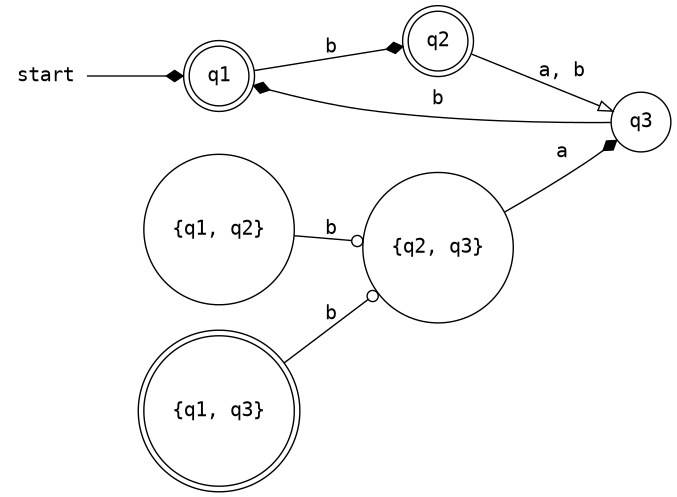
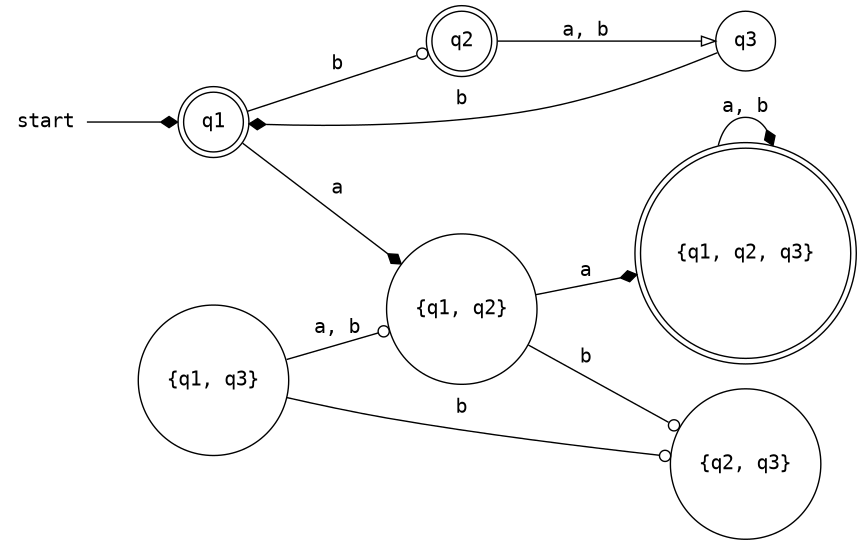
(320, 60) -> (332, 83)
(555, 182) -> none
none -> (315, 198)
none -> (746, 253)
none -> (332, 346)
(219, 411) -> (213, 380)
